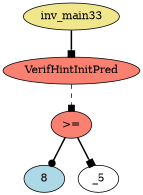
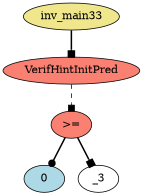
(44, 179) -> (44, 179)
(98, 179) -> (98, 179)
